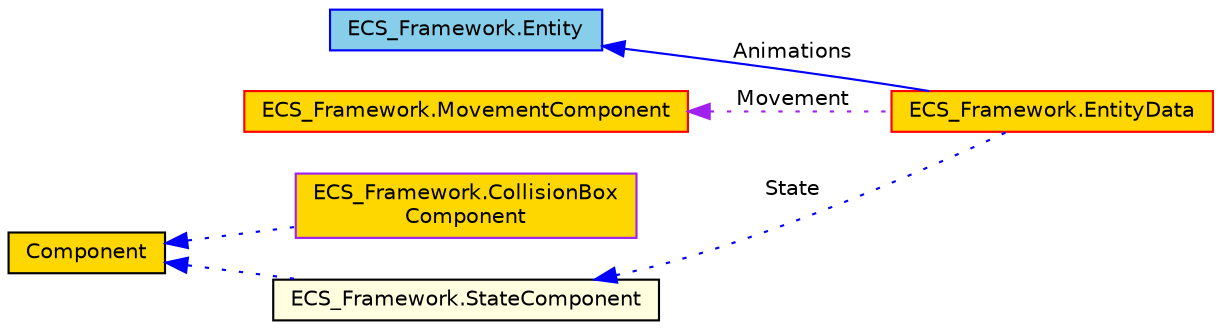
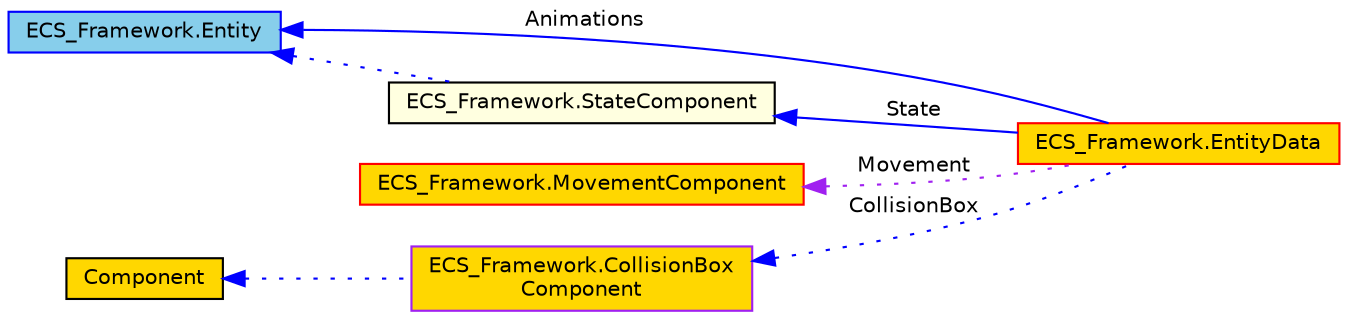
(815, 213) -> (907, 125)
none -> (957, 224)
(245, 272) -> (374, 69)
